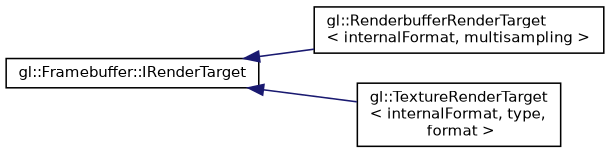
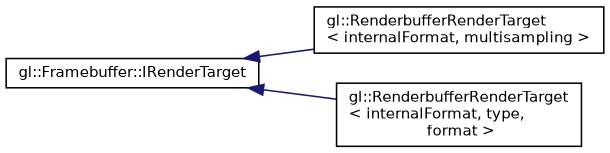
(459, 115) -> (459, 115)
